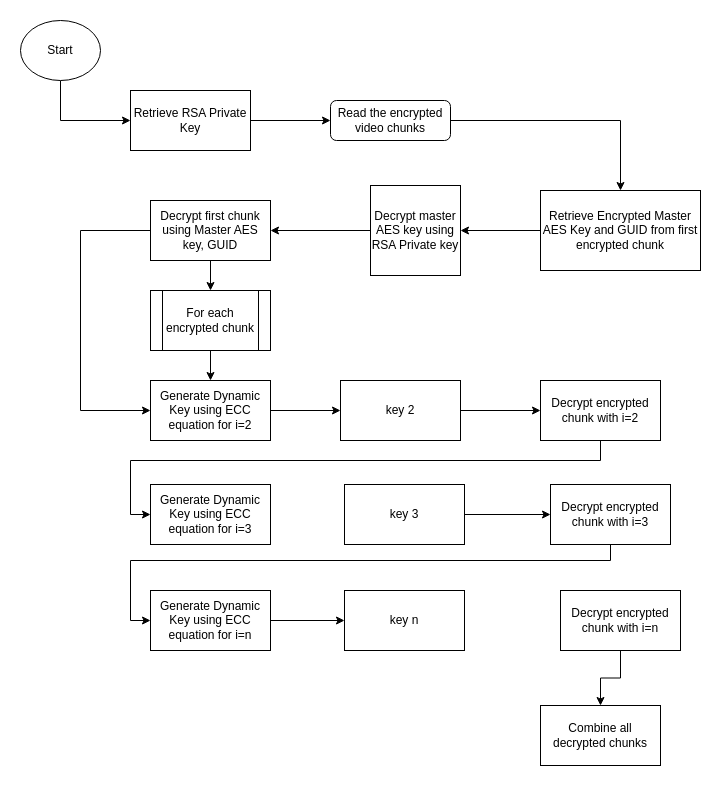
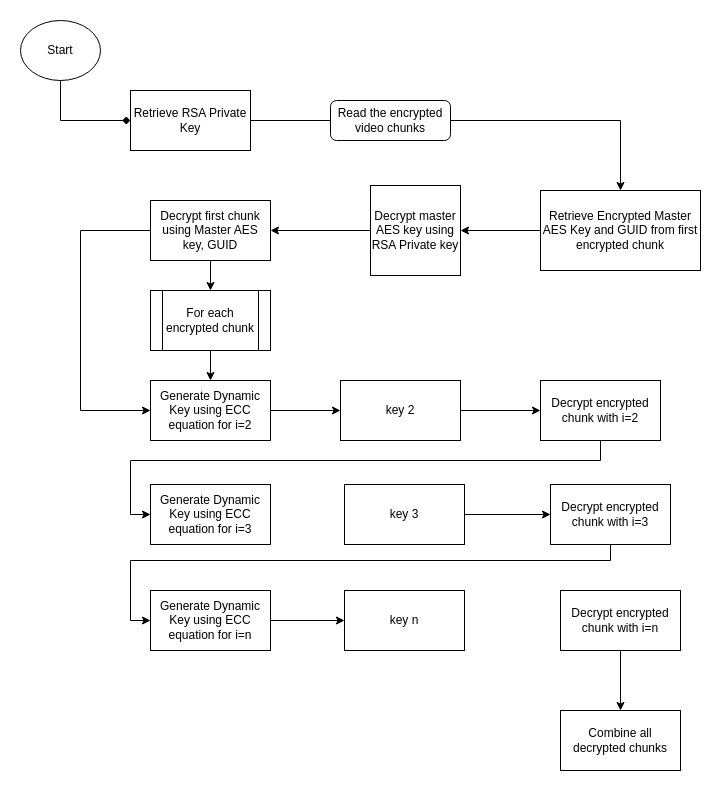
(122, 121) -> (122, 121)
(322, 121) -> (325, 121)
(601, 736) -> (621, 741)
